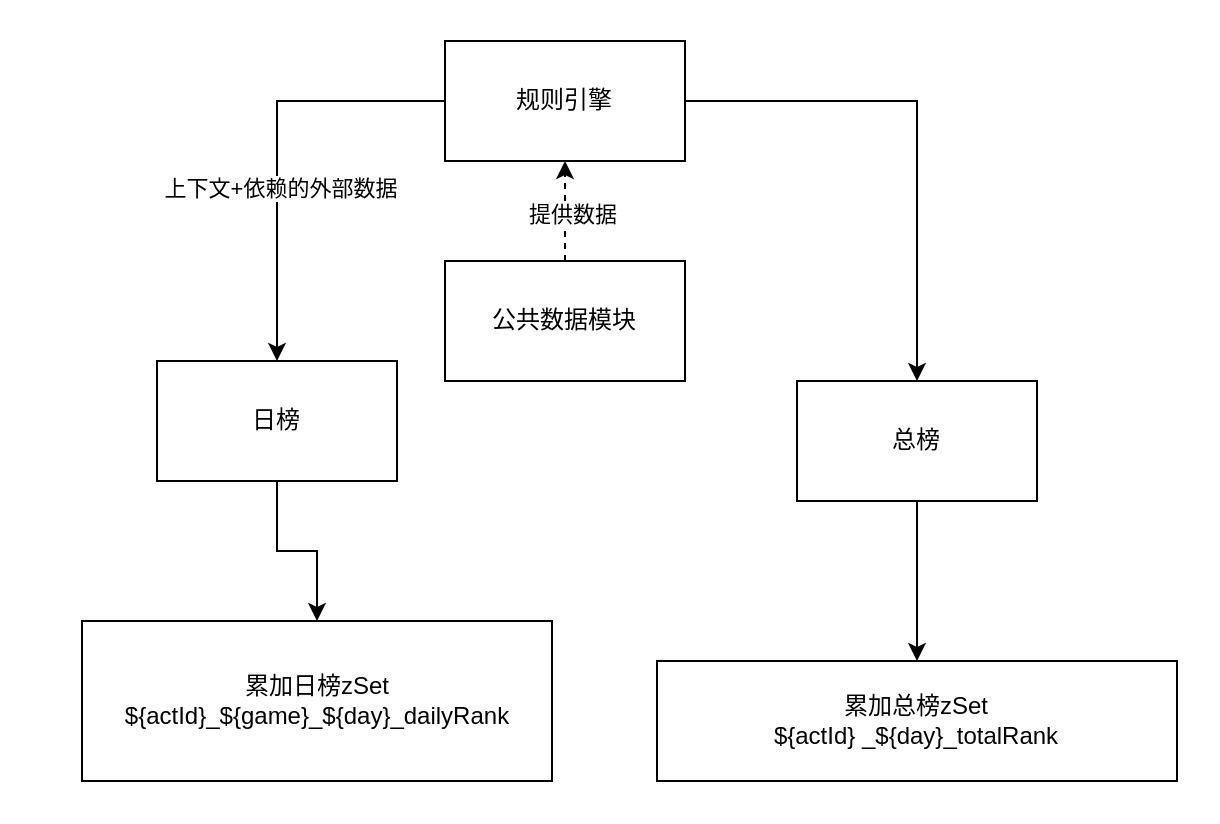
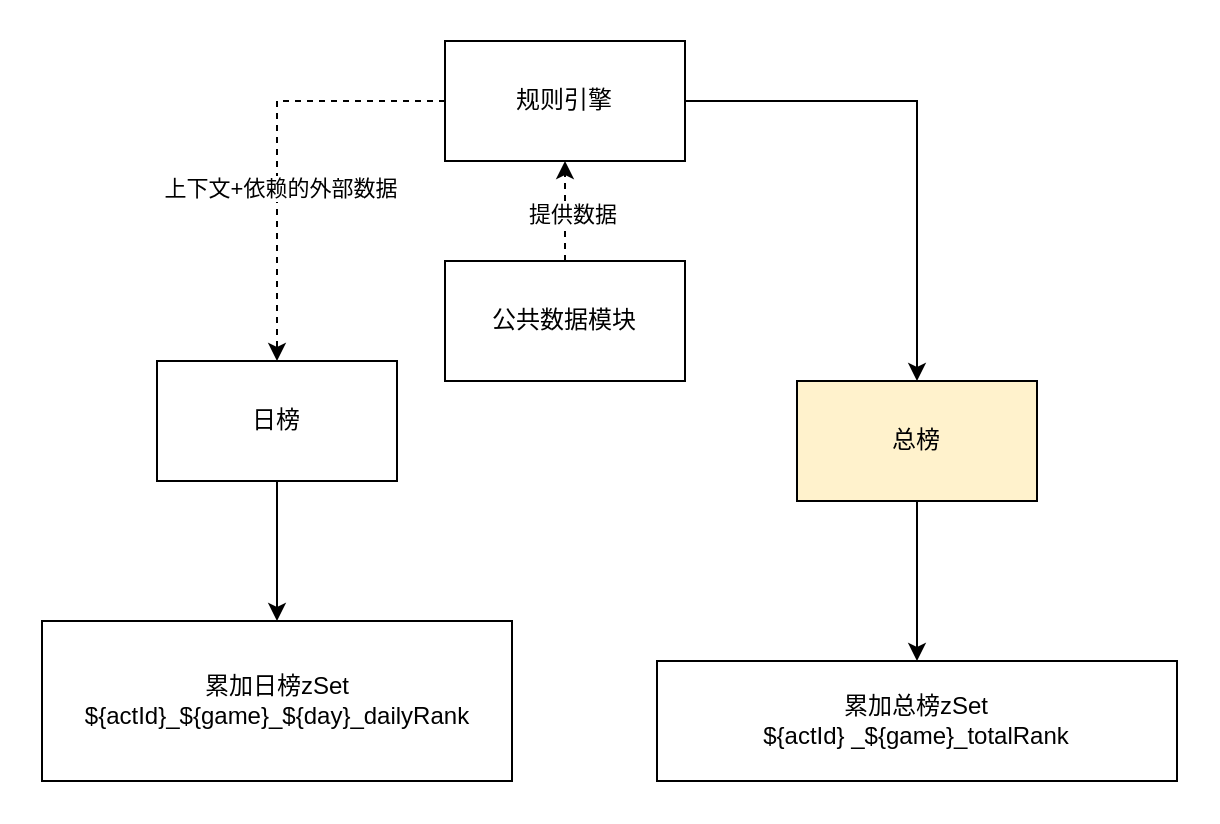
(323, 101) -> (323, 101)
(917, 441) -> (917, 441)
(317, 701) -> (277, 701)
(917, 721) -> (917, 721)
